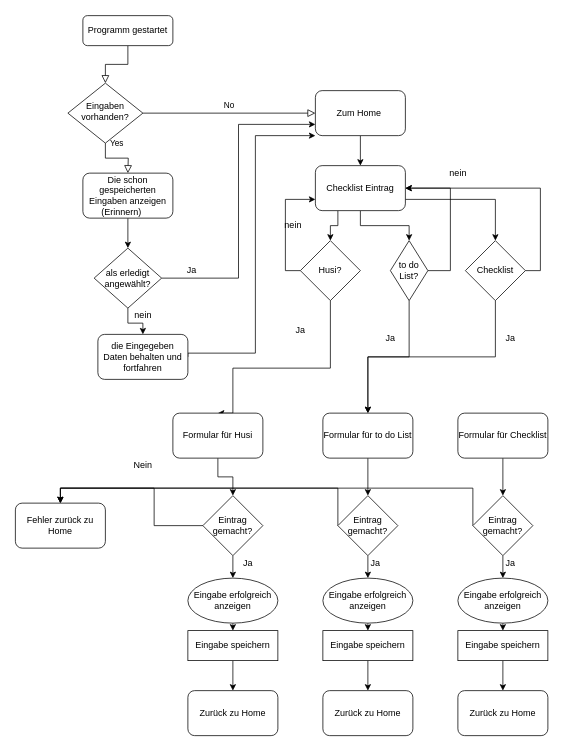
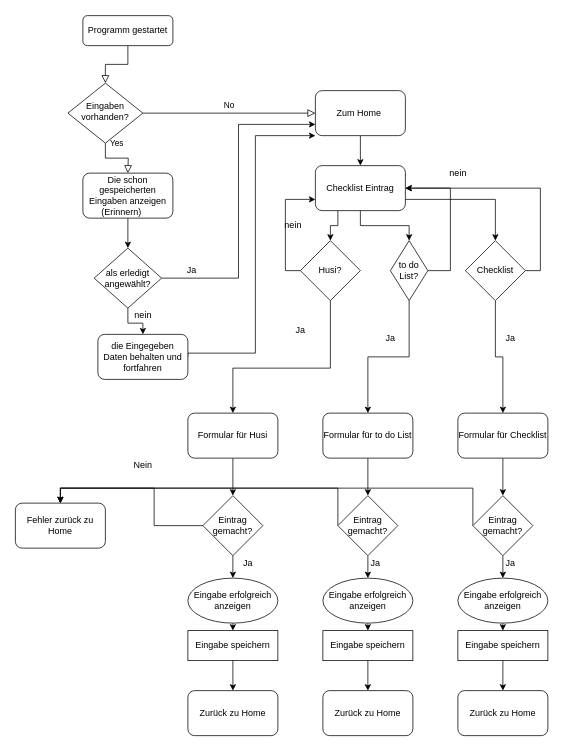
(454, 357) -> (502, 357)
(218, 435) -> (233, 435)
